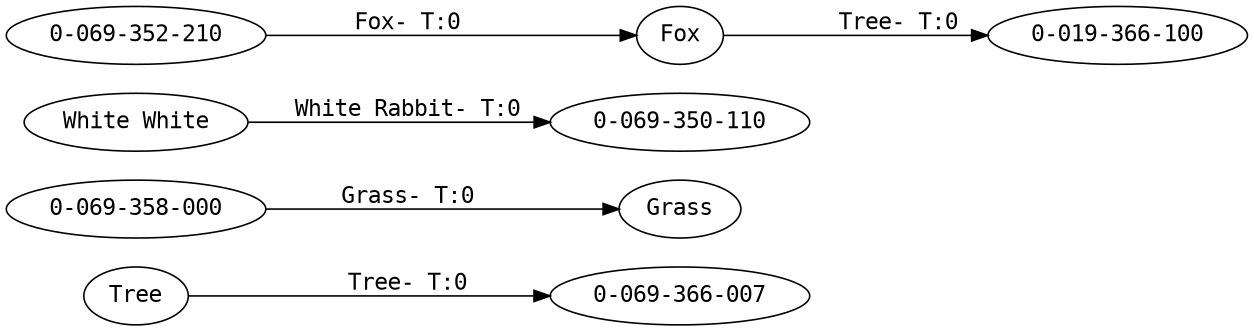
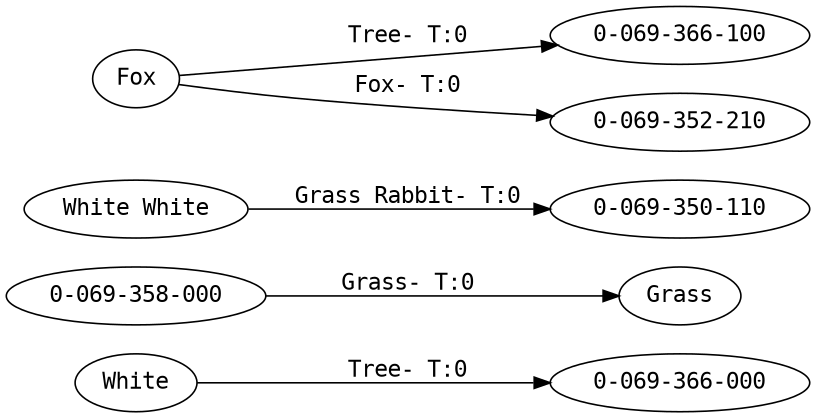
(443, 35) -> (358, 103)
(1118, 35) -> (680, 35)
(408, 110) -> (408, 197)
(136, 296) -> (136, 383)
(680, 296) -> (680, 383)
